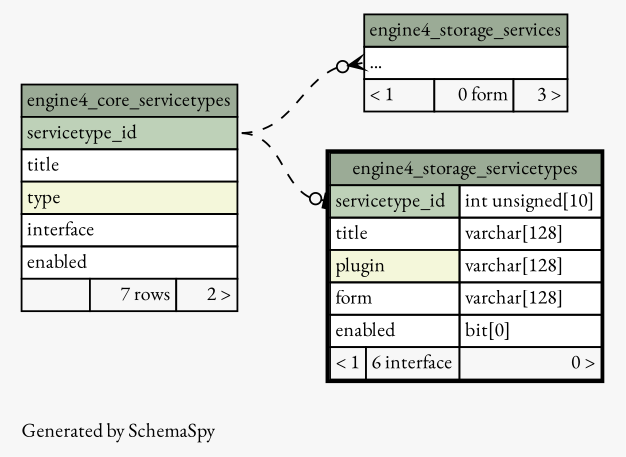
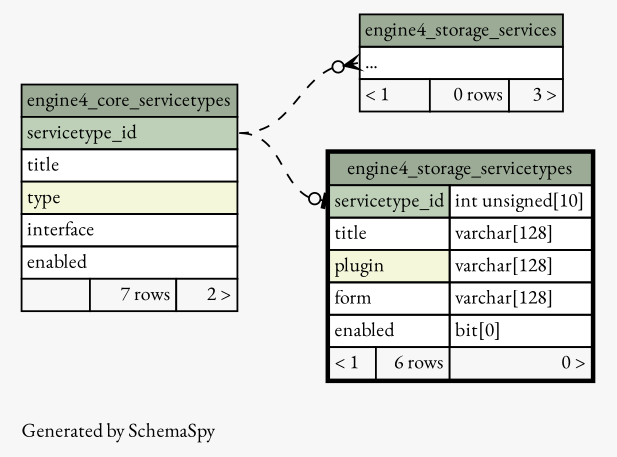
(483, 94) -> (478, 94)
(413, 362) -> (419, 362)
